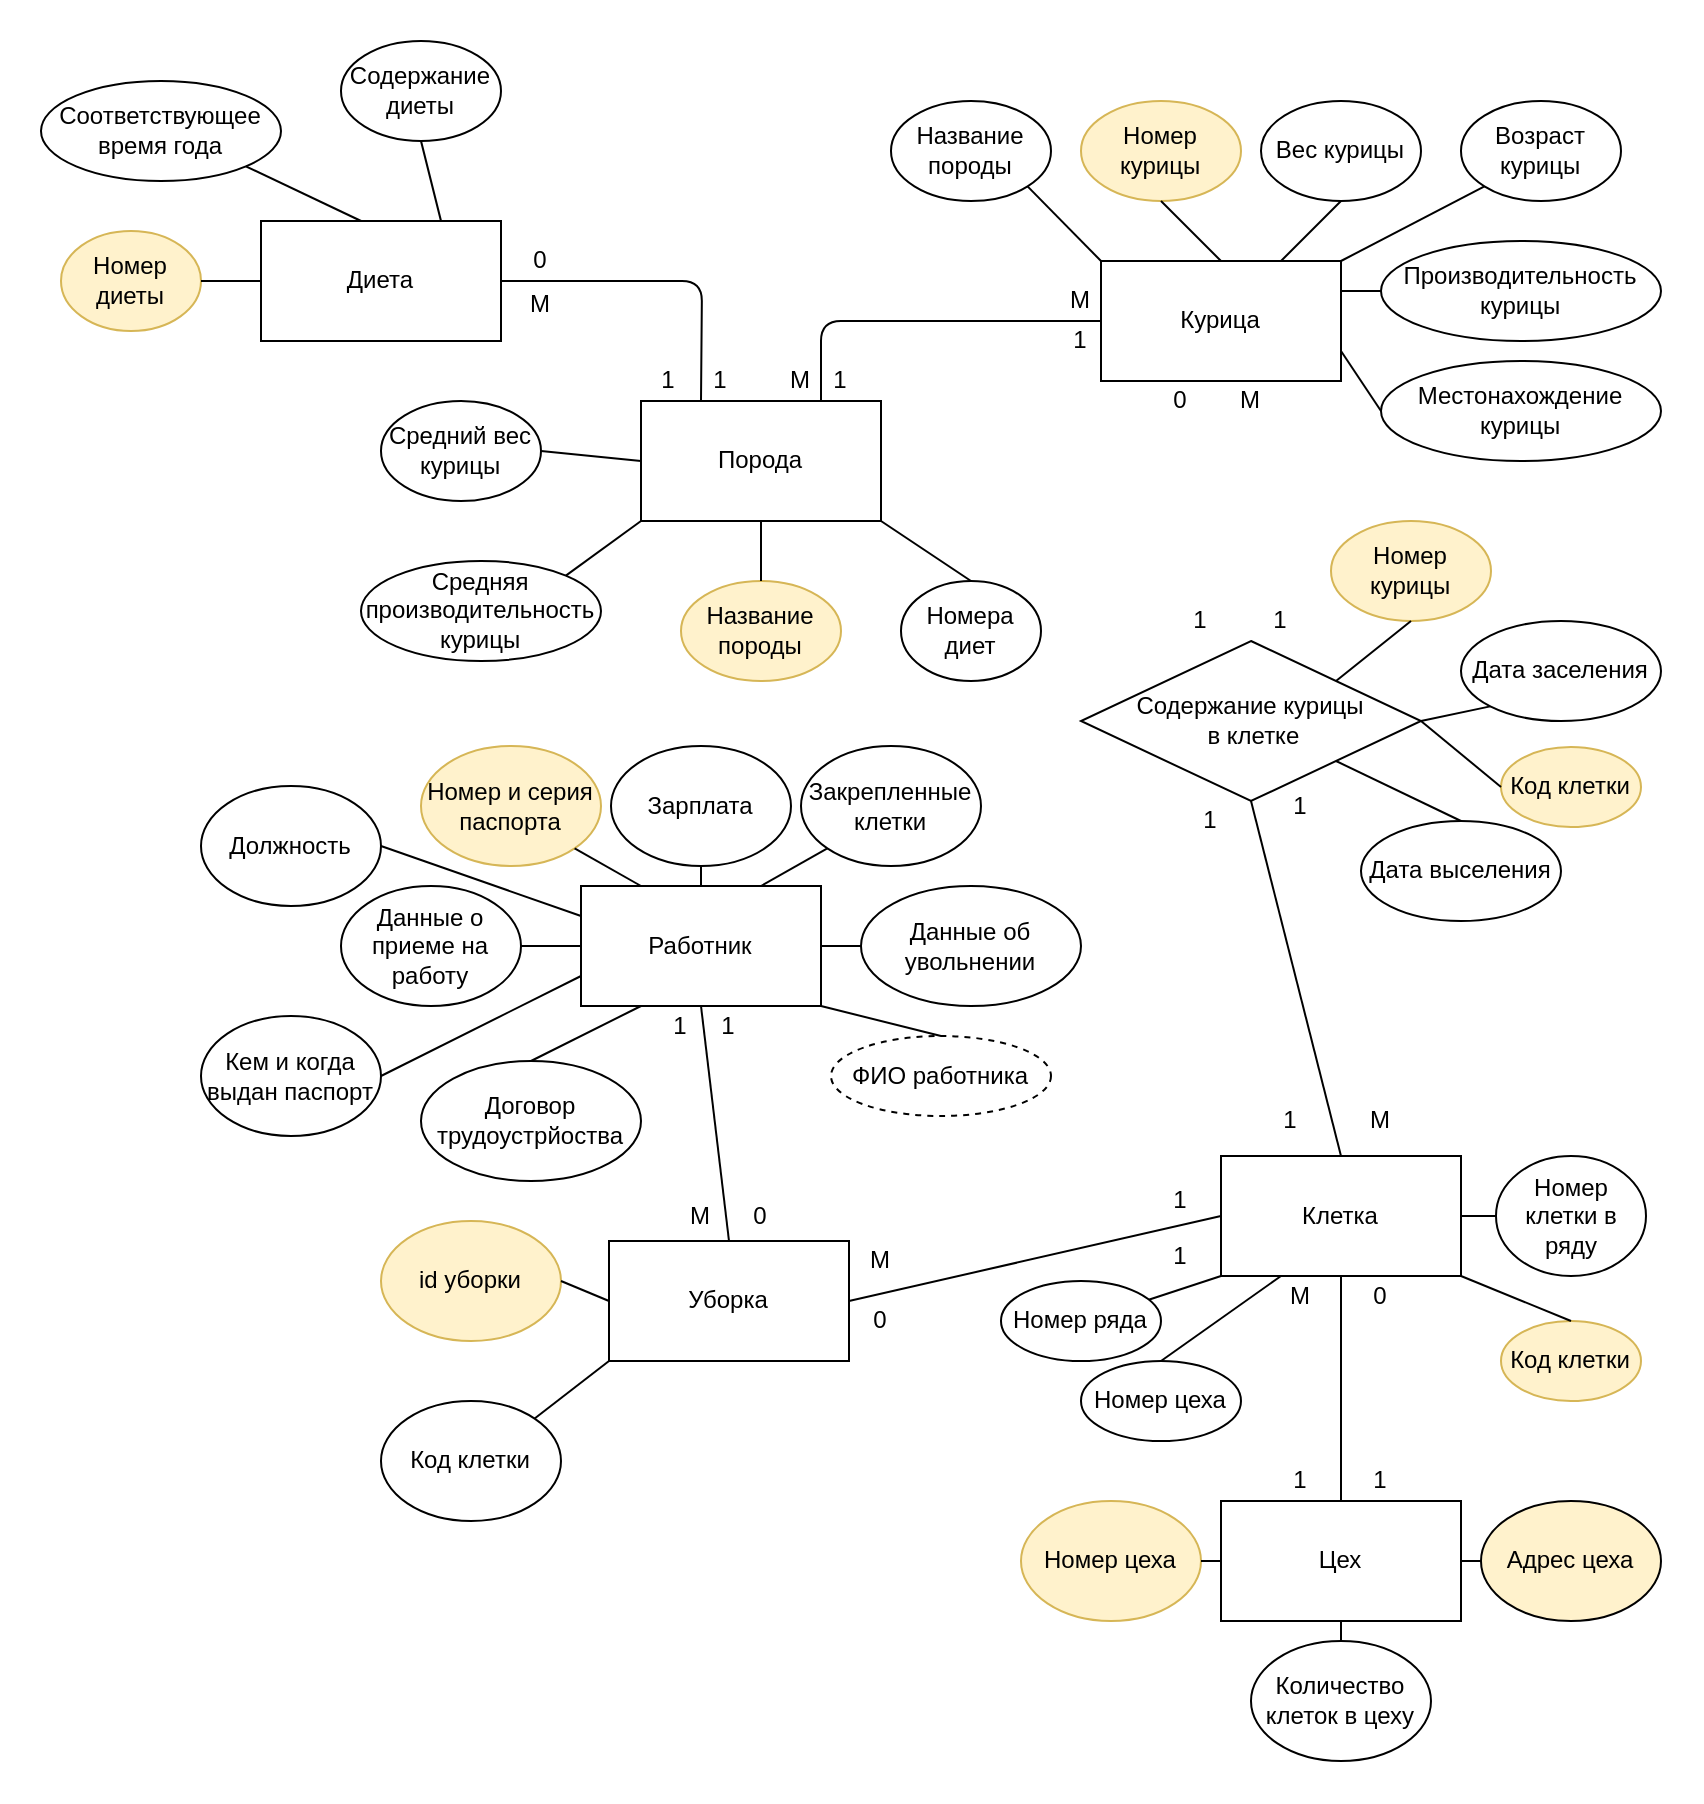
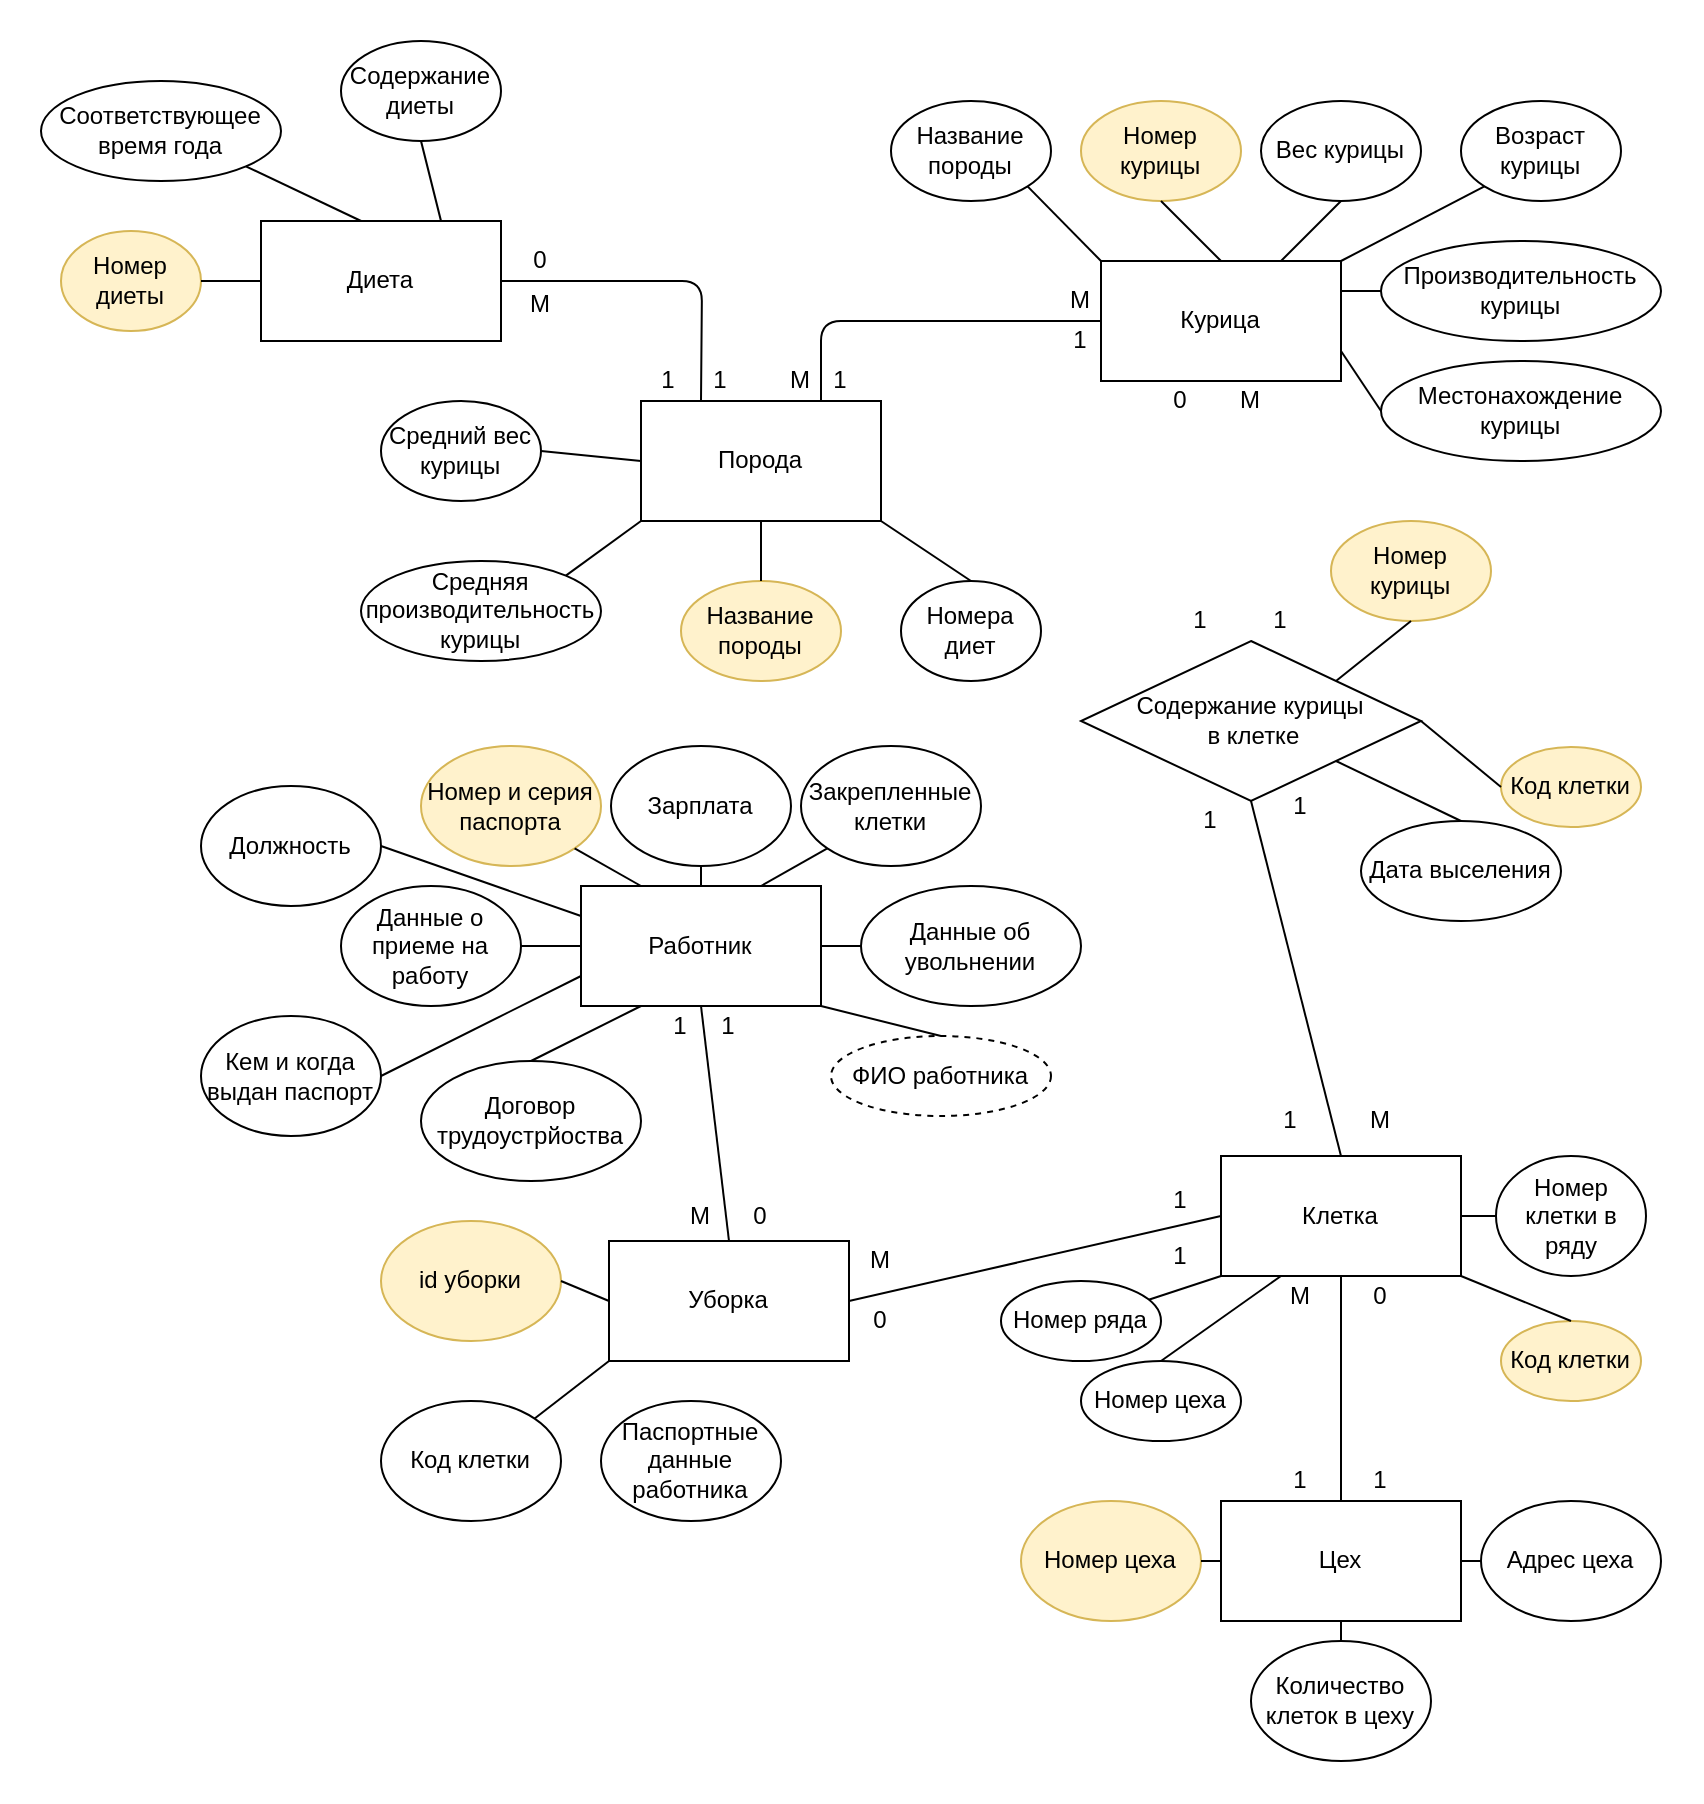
(1561, 671) -> none
(1456, 714) -> none
none -> (691, 1461)
(1571, 1561) -> (1571, 1561)
